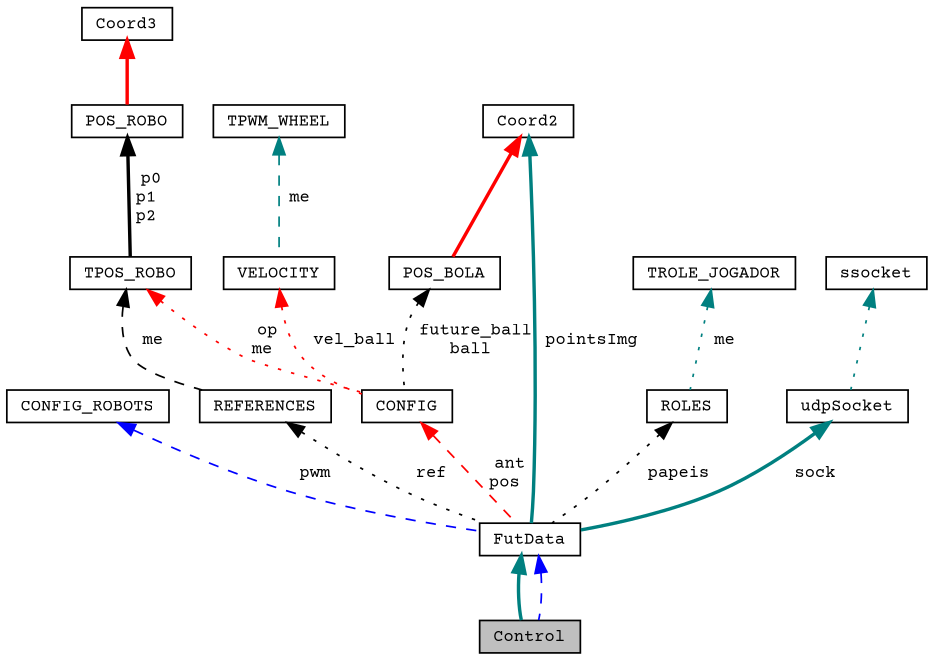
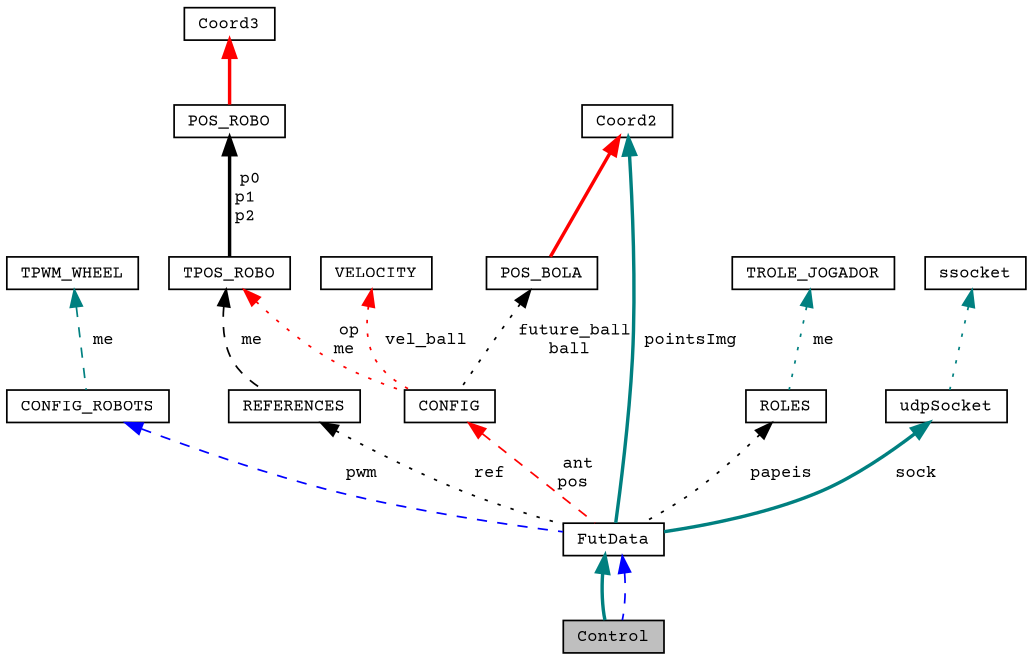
(279, 206) -> (81, 348)
